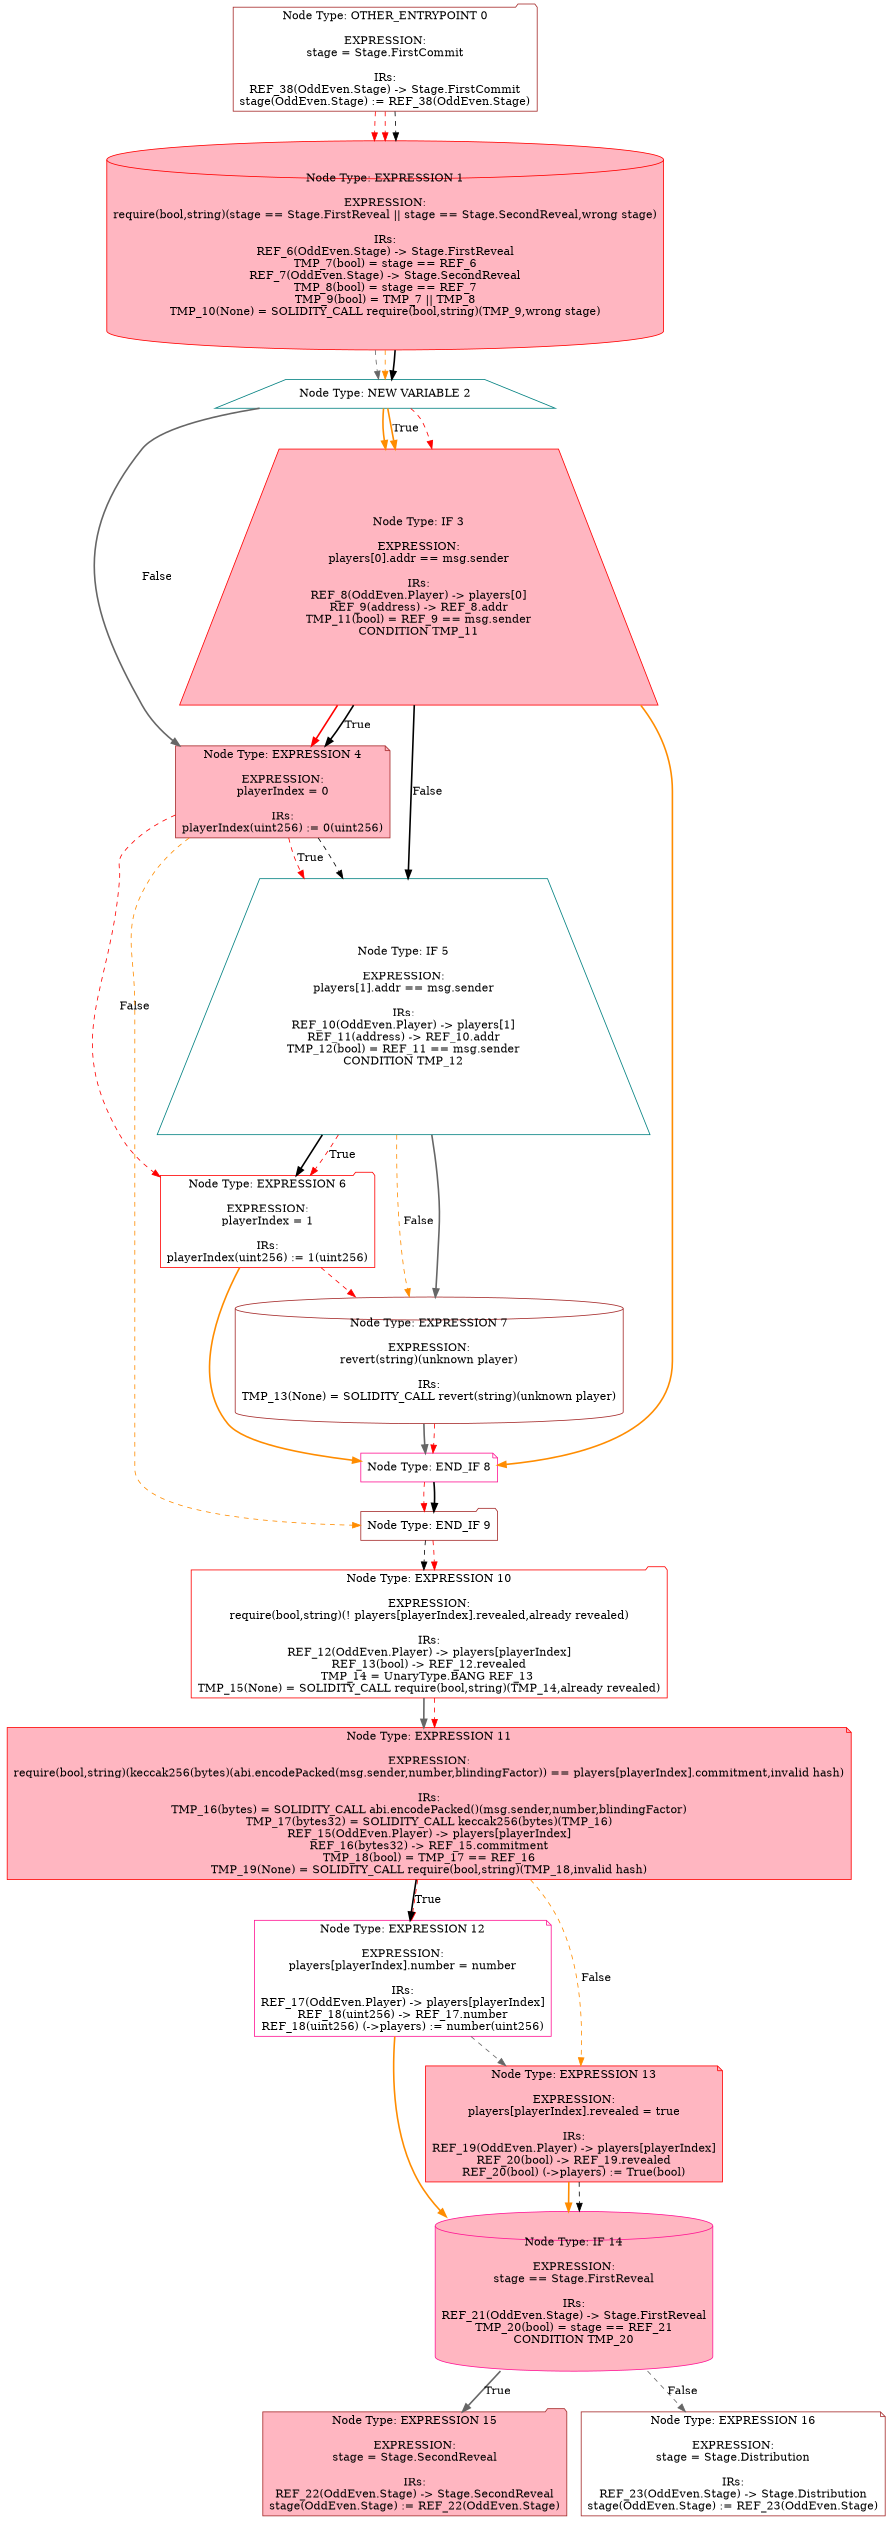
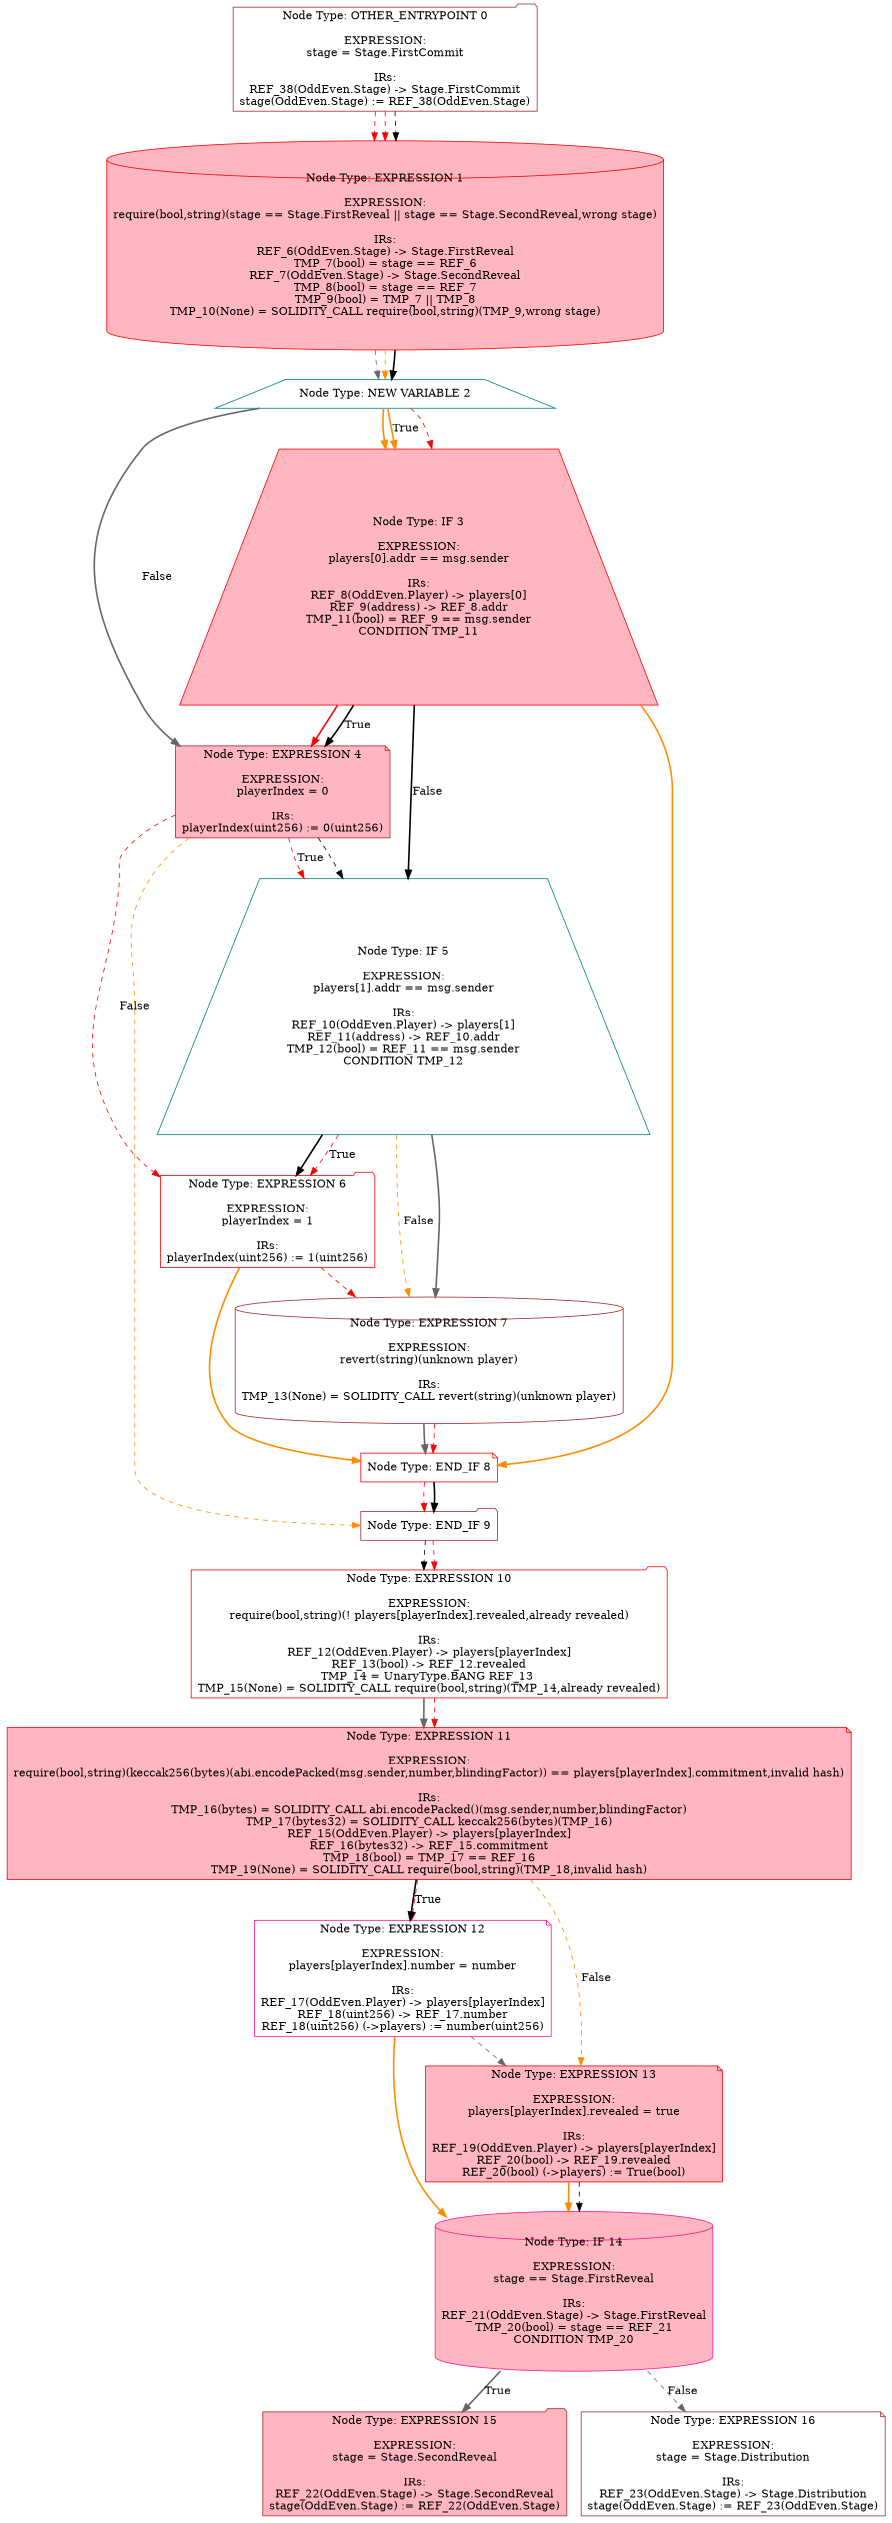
(429, 1468) -> (429, 1468)
